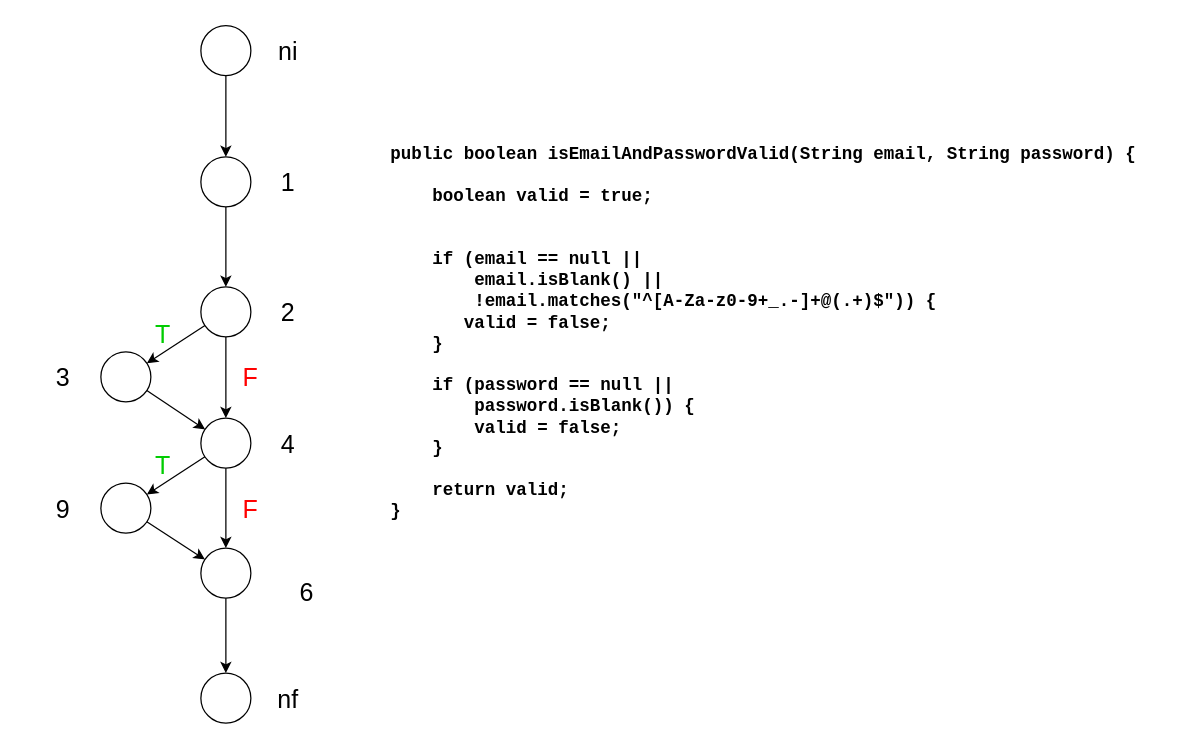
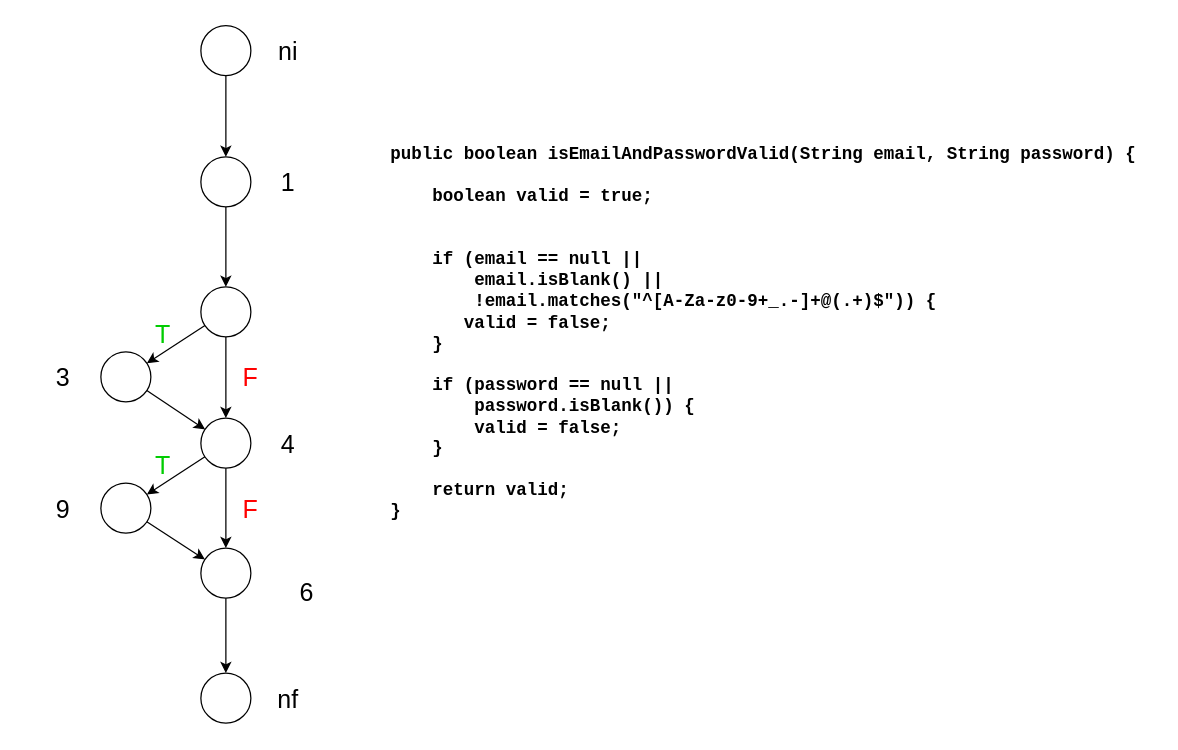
(288, 312) -> none
